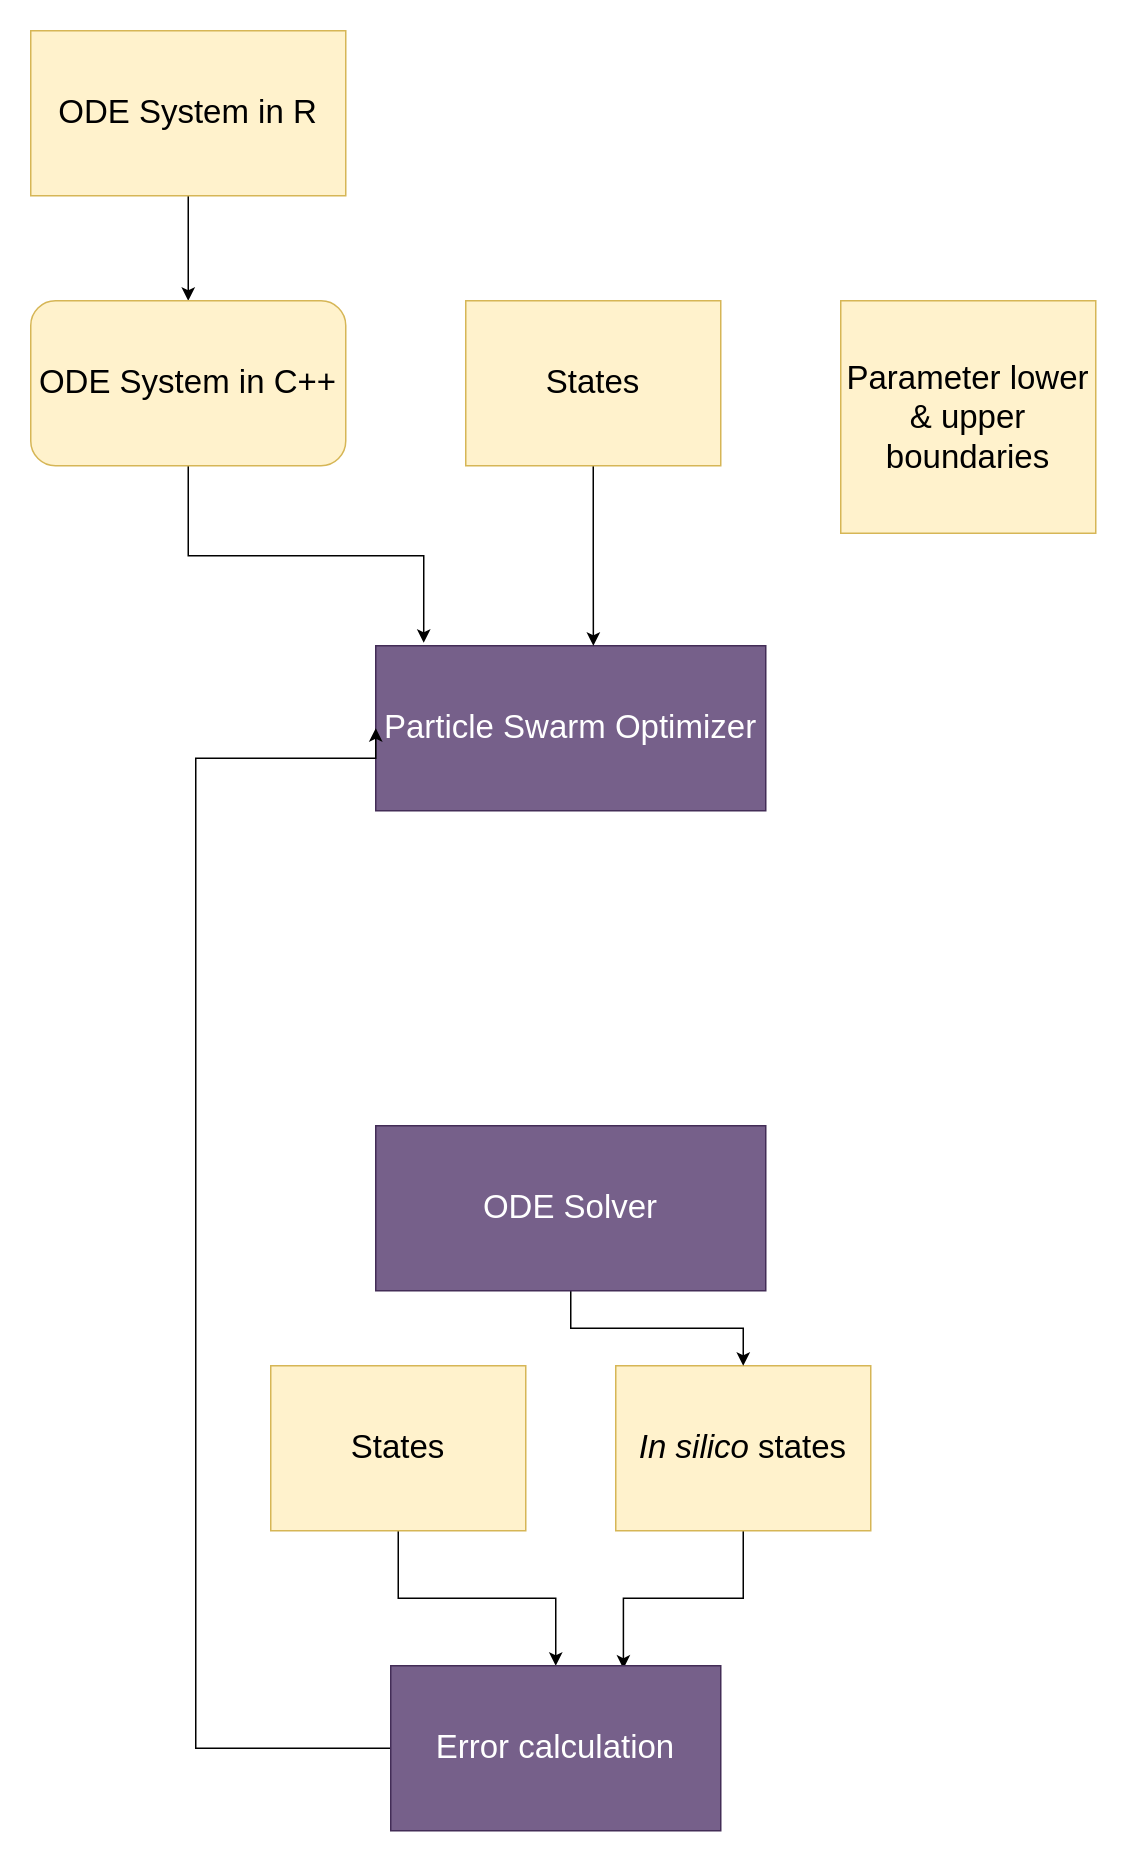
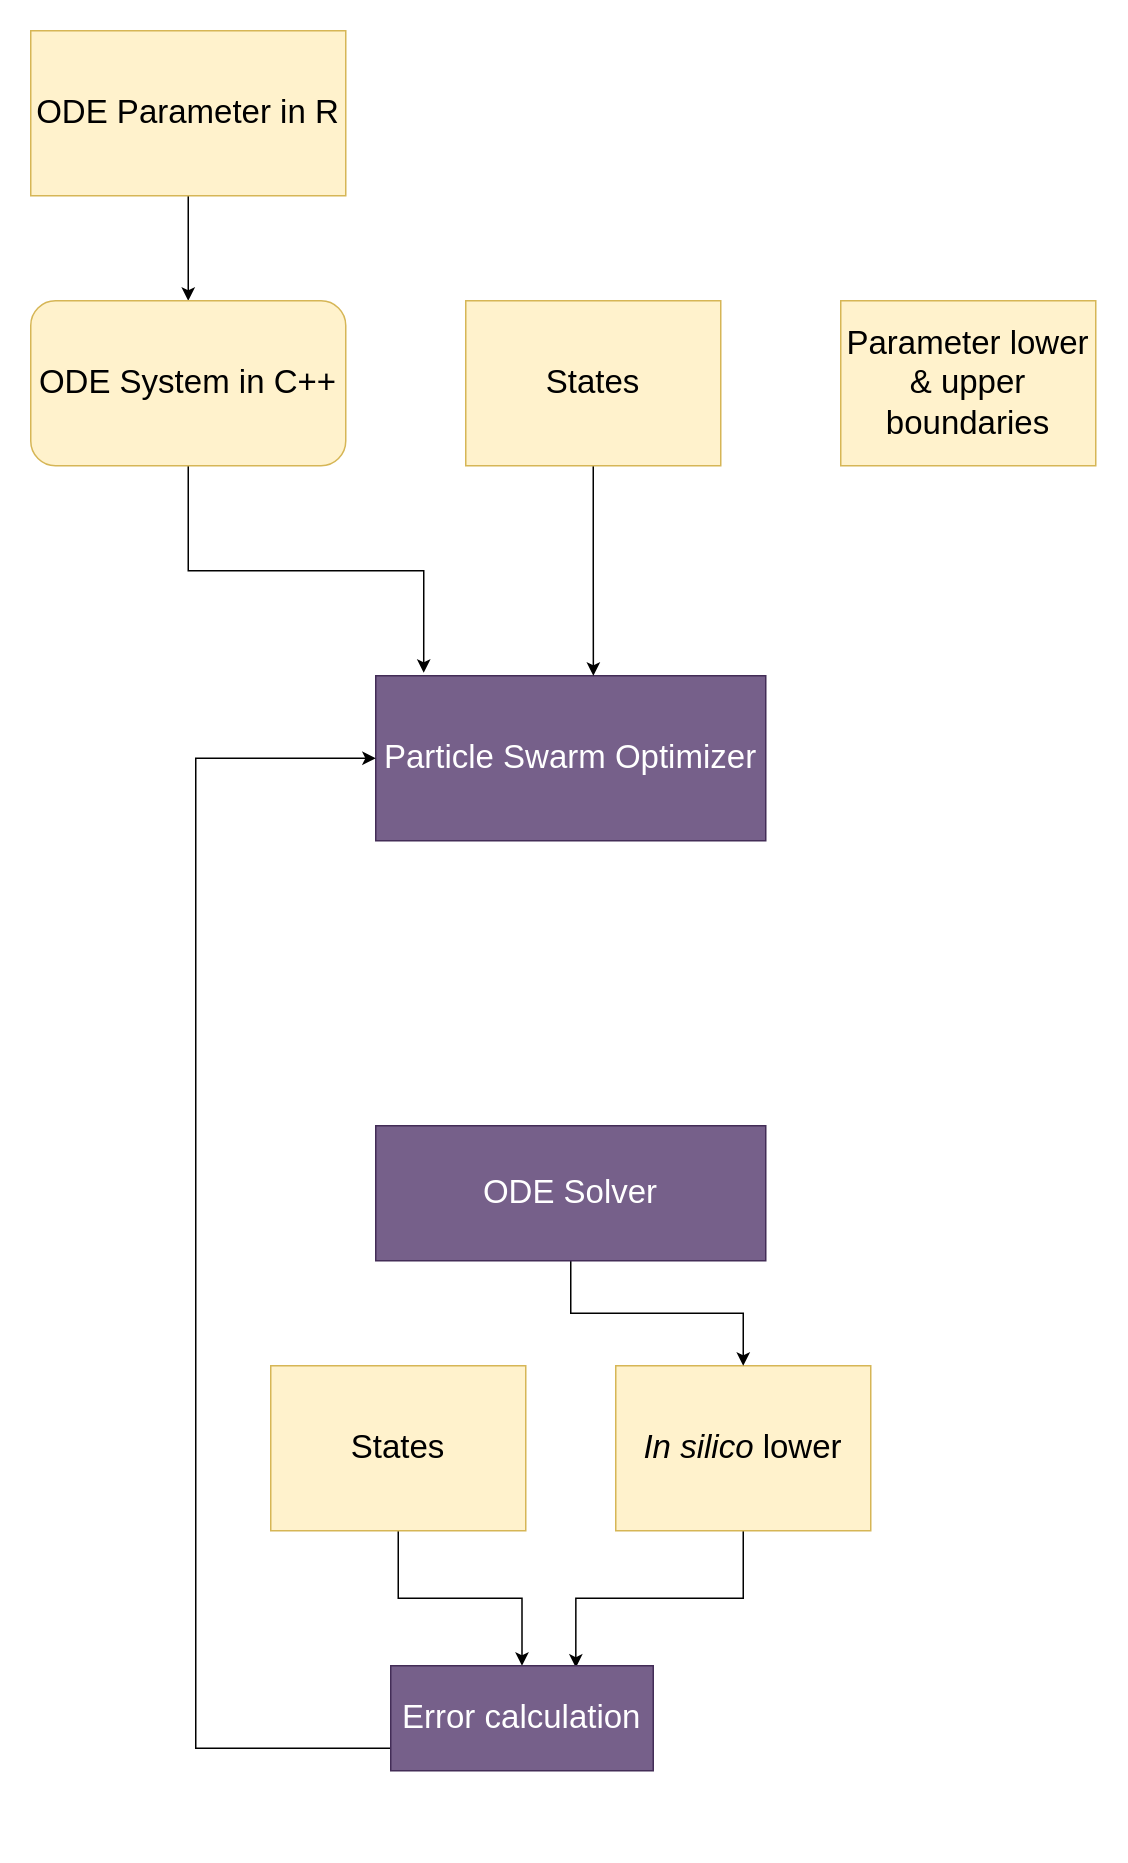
(188, 113) -> (188, 113)
(968, 417) -> (968, 383)
(571, 728) -> (571, 758)
(571, 1208) -> (571, 1193)
(743, 1448) -> (743, 1448)
(556, 1748) -> (522, 1718)
